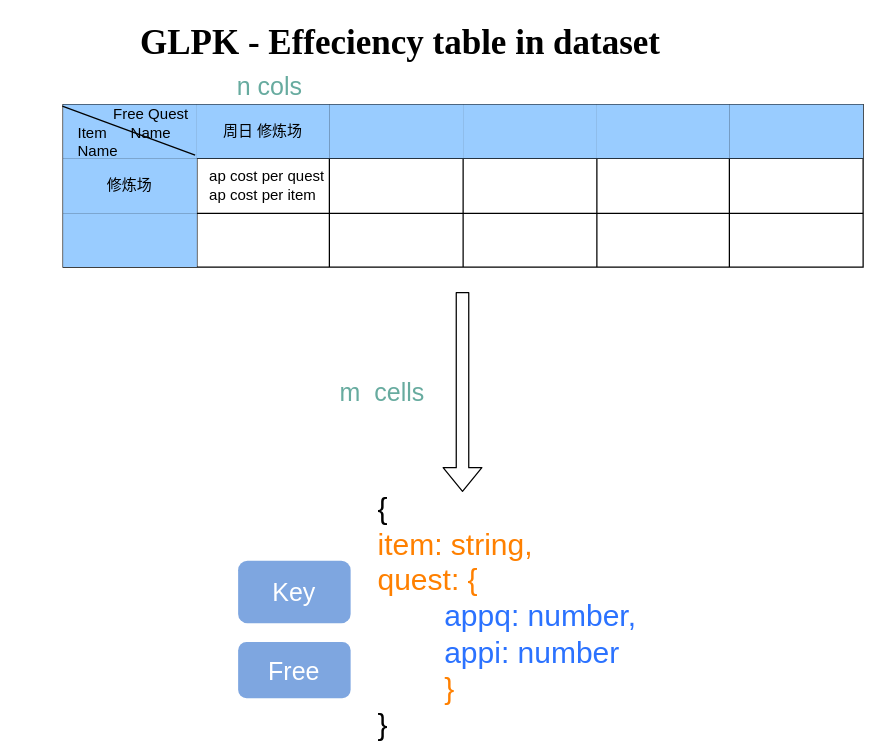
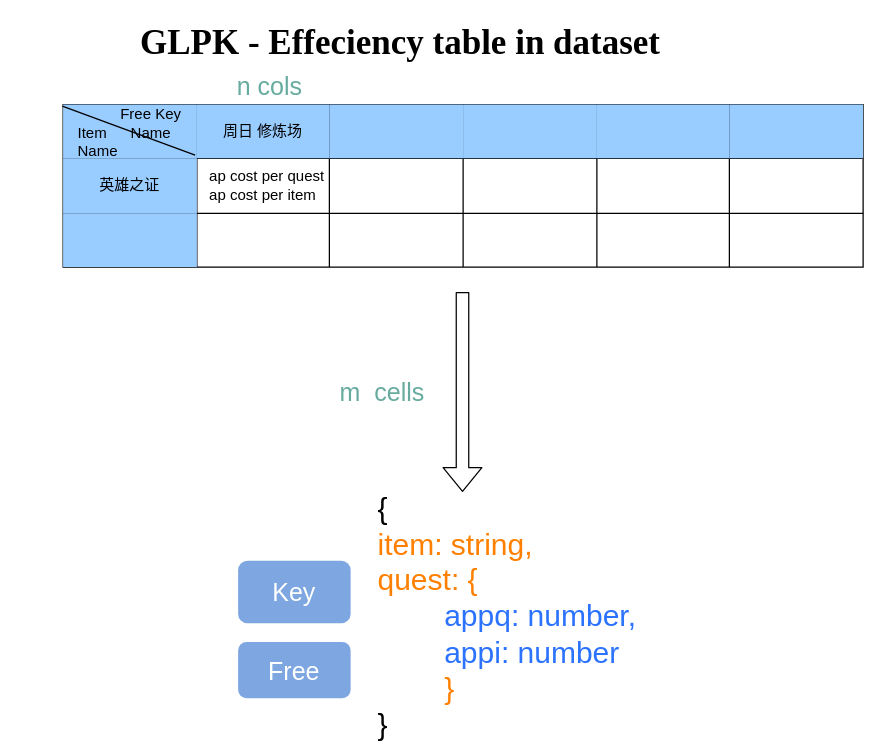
(151, 123) -> (151, 123)
(130, 186) -> (130, 186)
